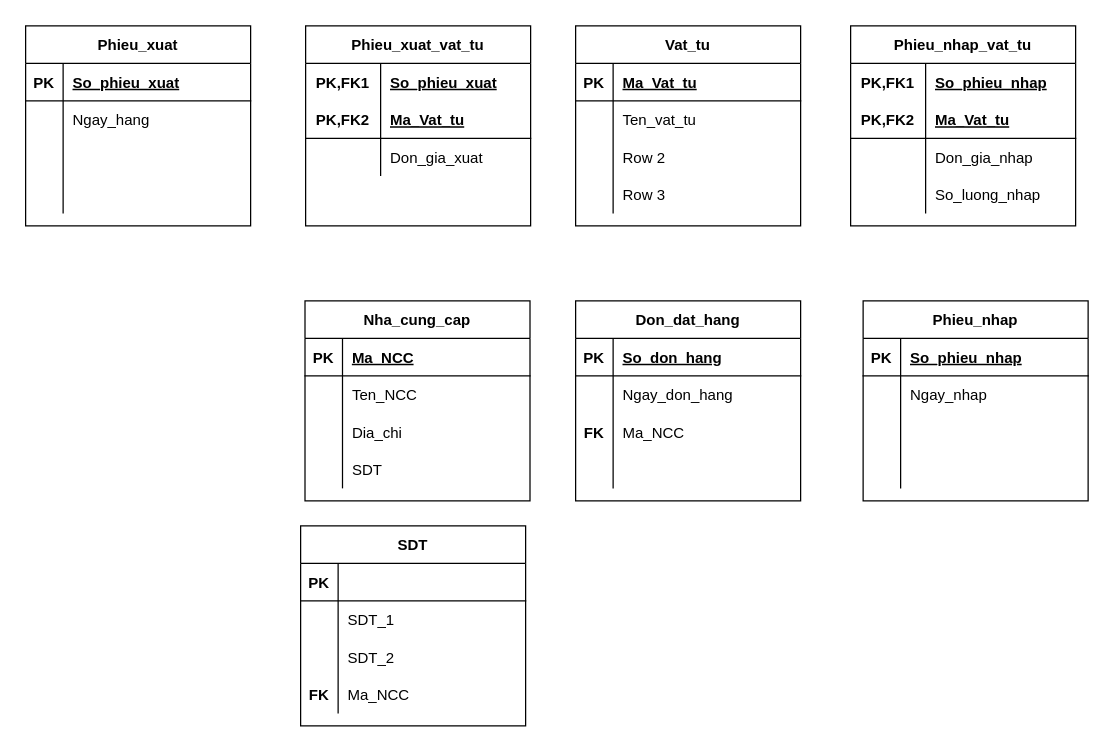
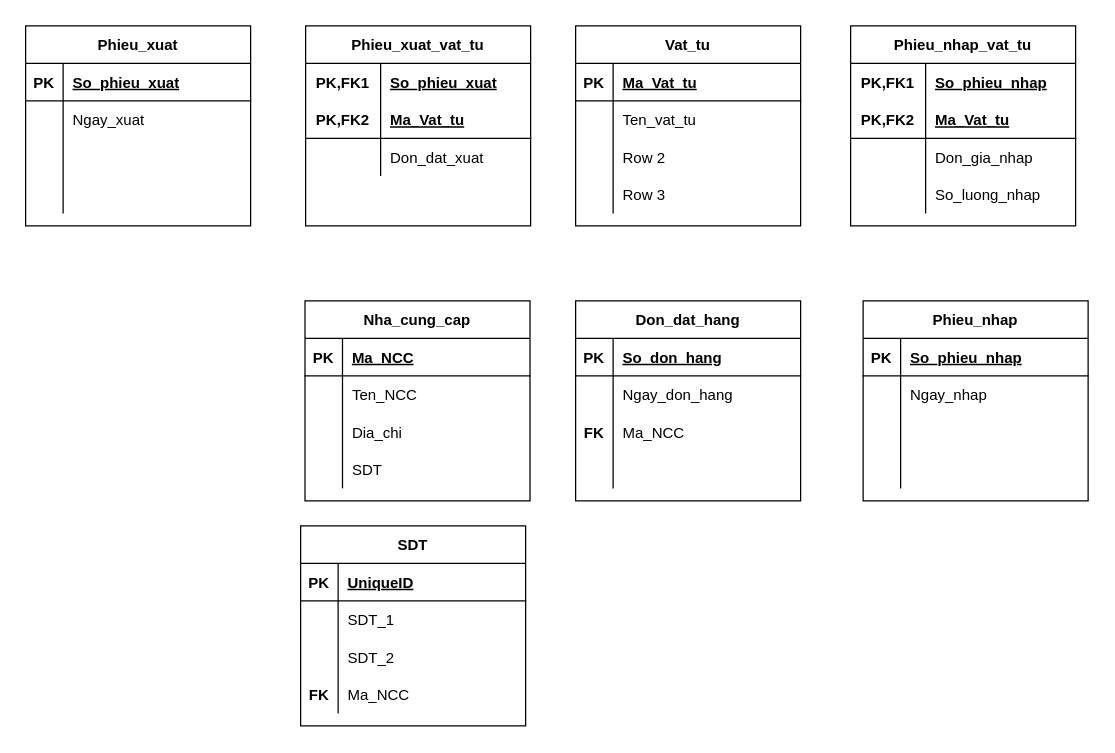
(110, 120) -> (110, 120)
(438, 158) -> (440, 158)
none -> (432, 582)
